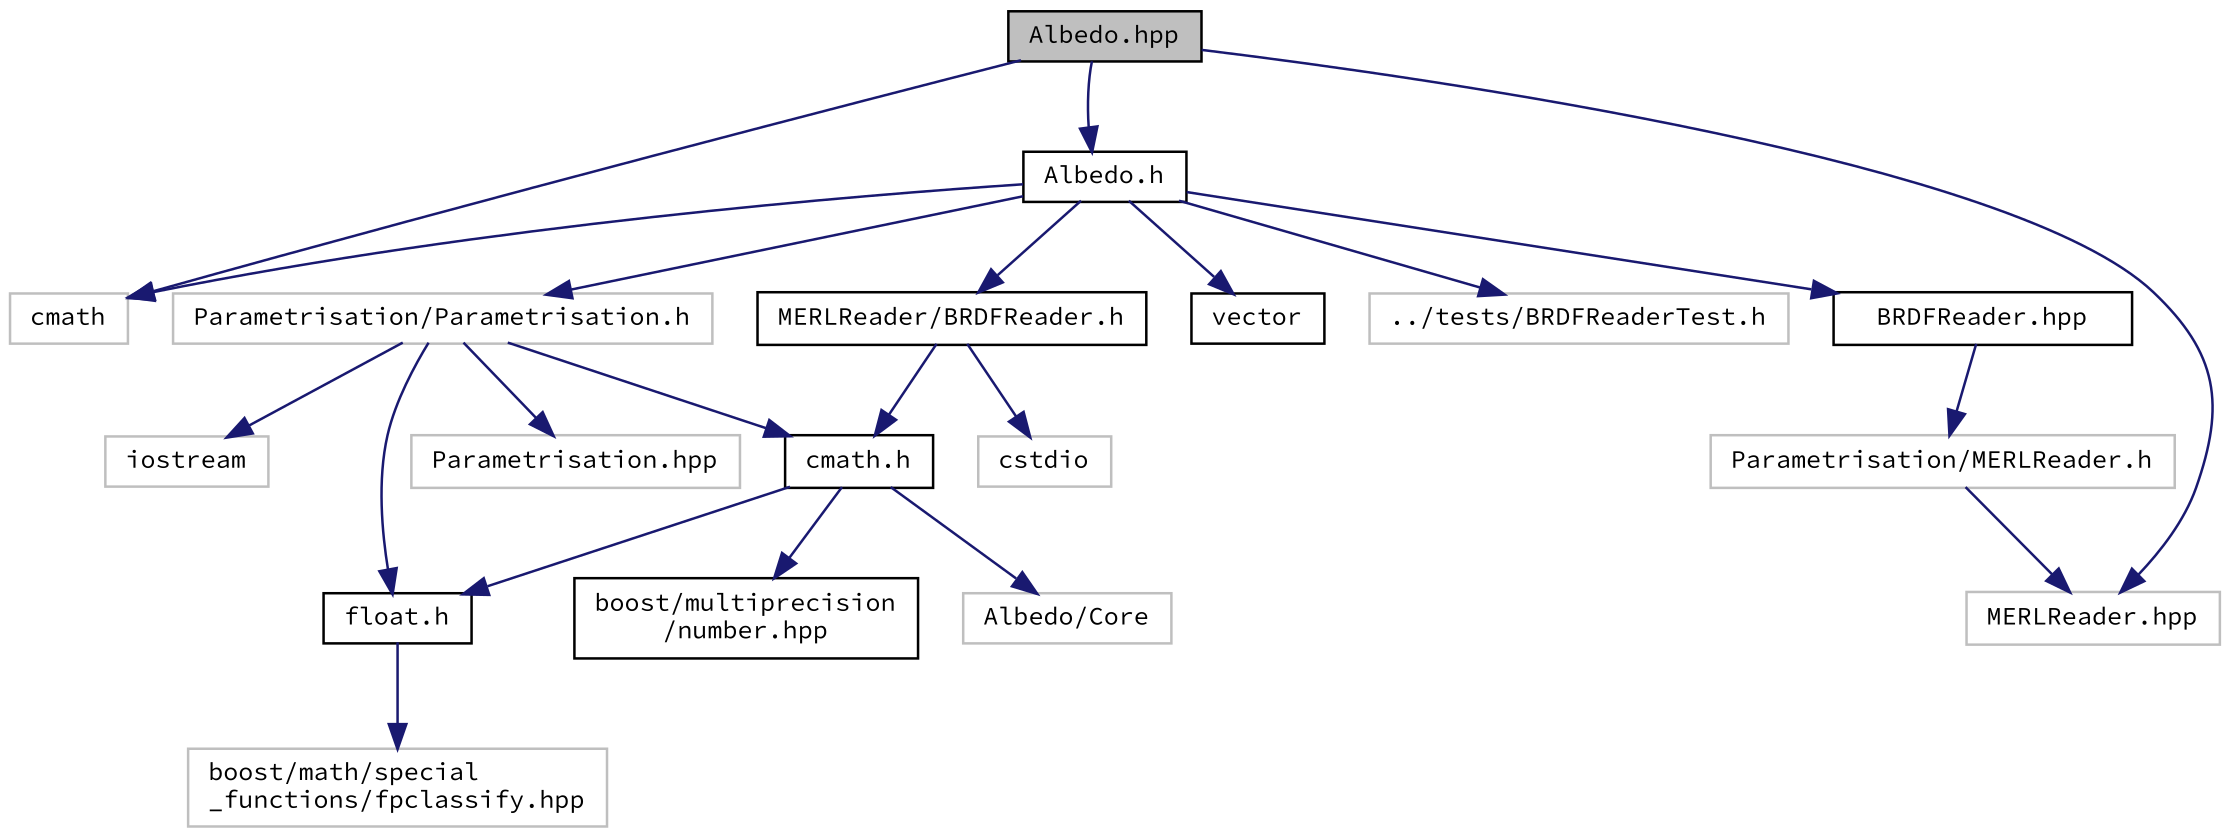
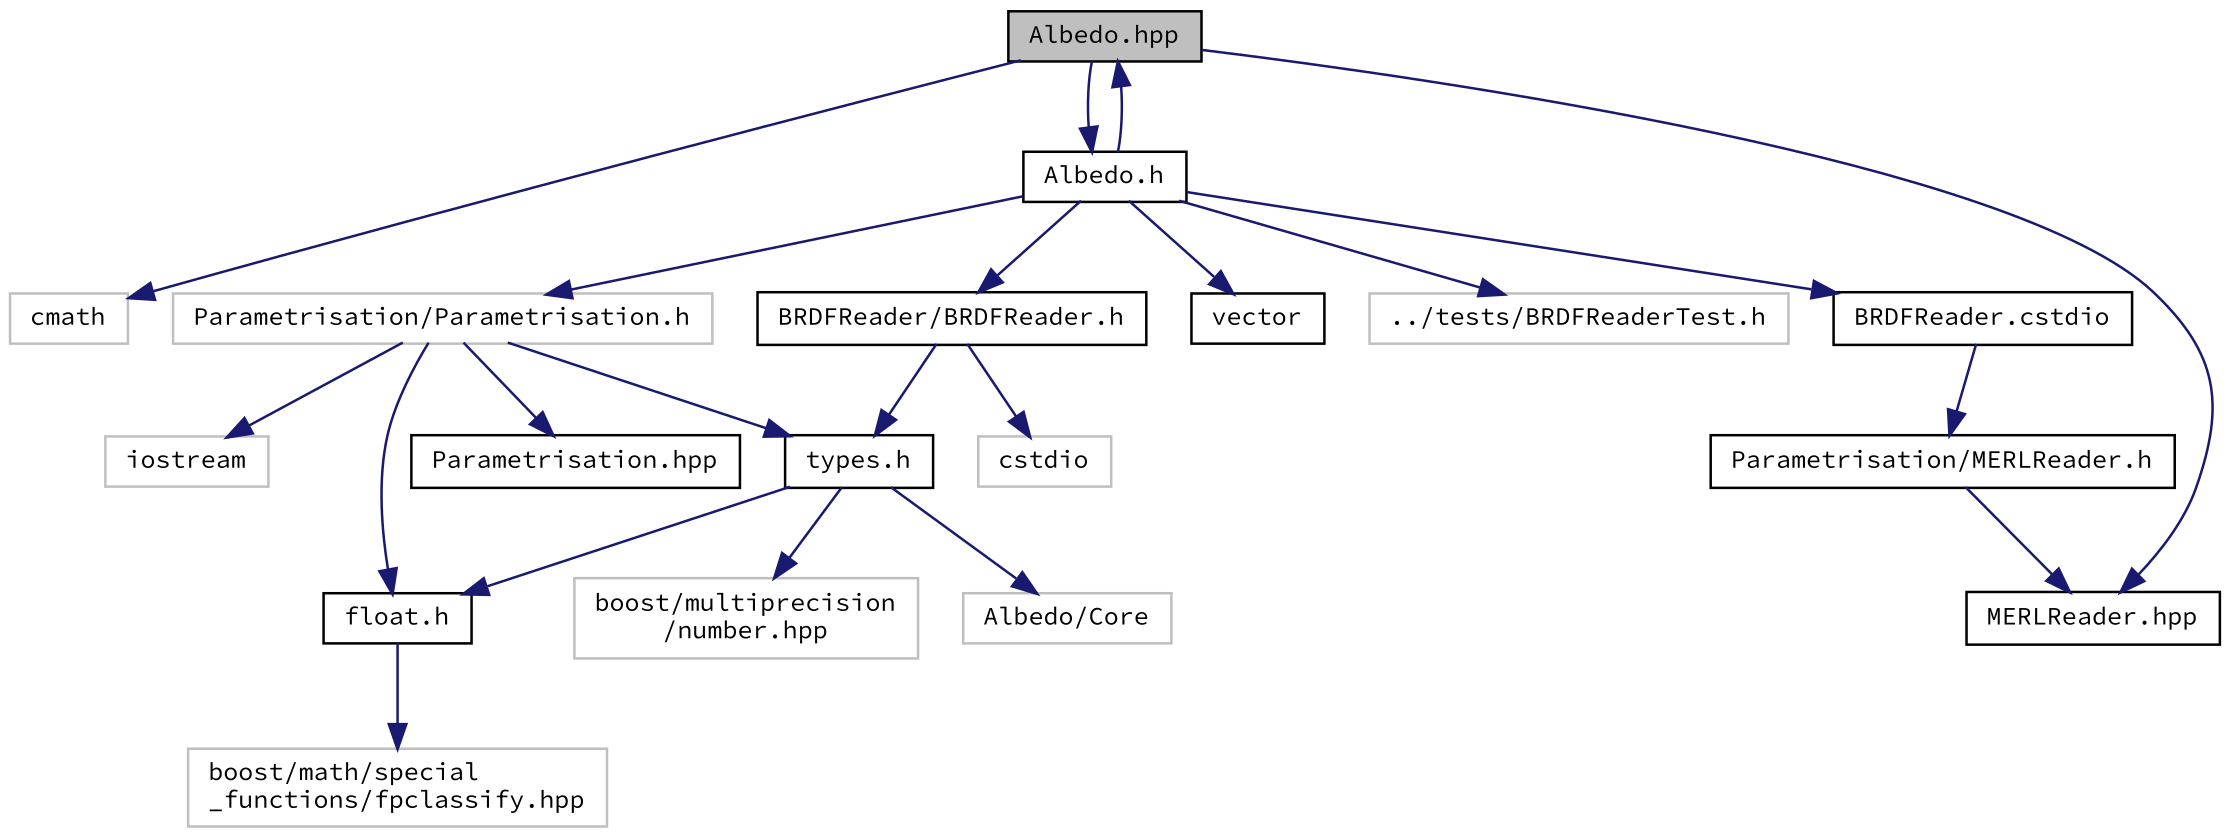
(586, 225) -> (1122, 119)
(952, 319) -> (952, 319)
(1983, 319) -> (1983, 319)
(576, 462) -> (576, 462)
(859, 462) -> (859, 462)
(1943, 462) -> (1943, 462)
(746, 618) -> (746, 618)
(2093, 618) -> (2093, 618)
